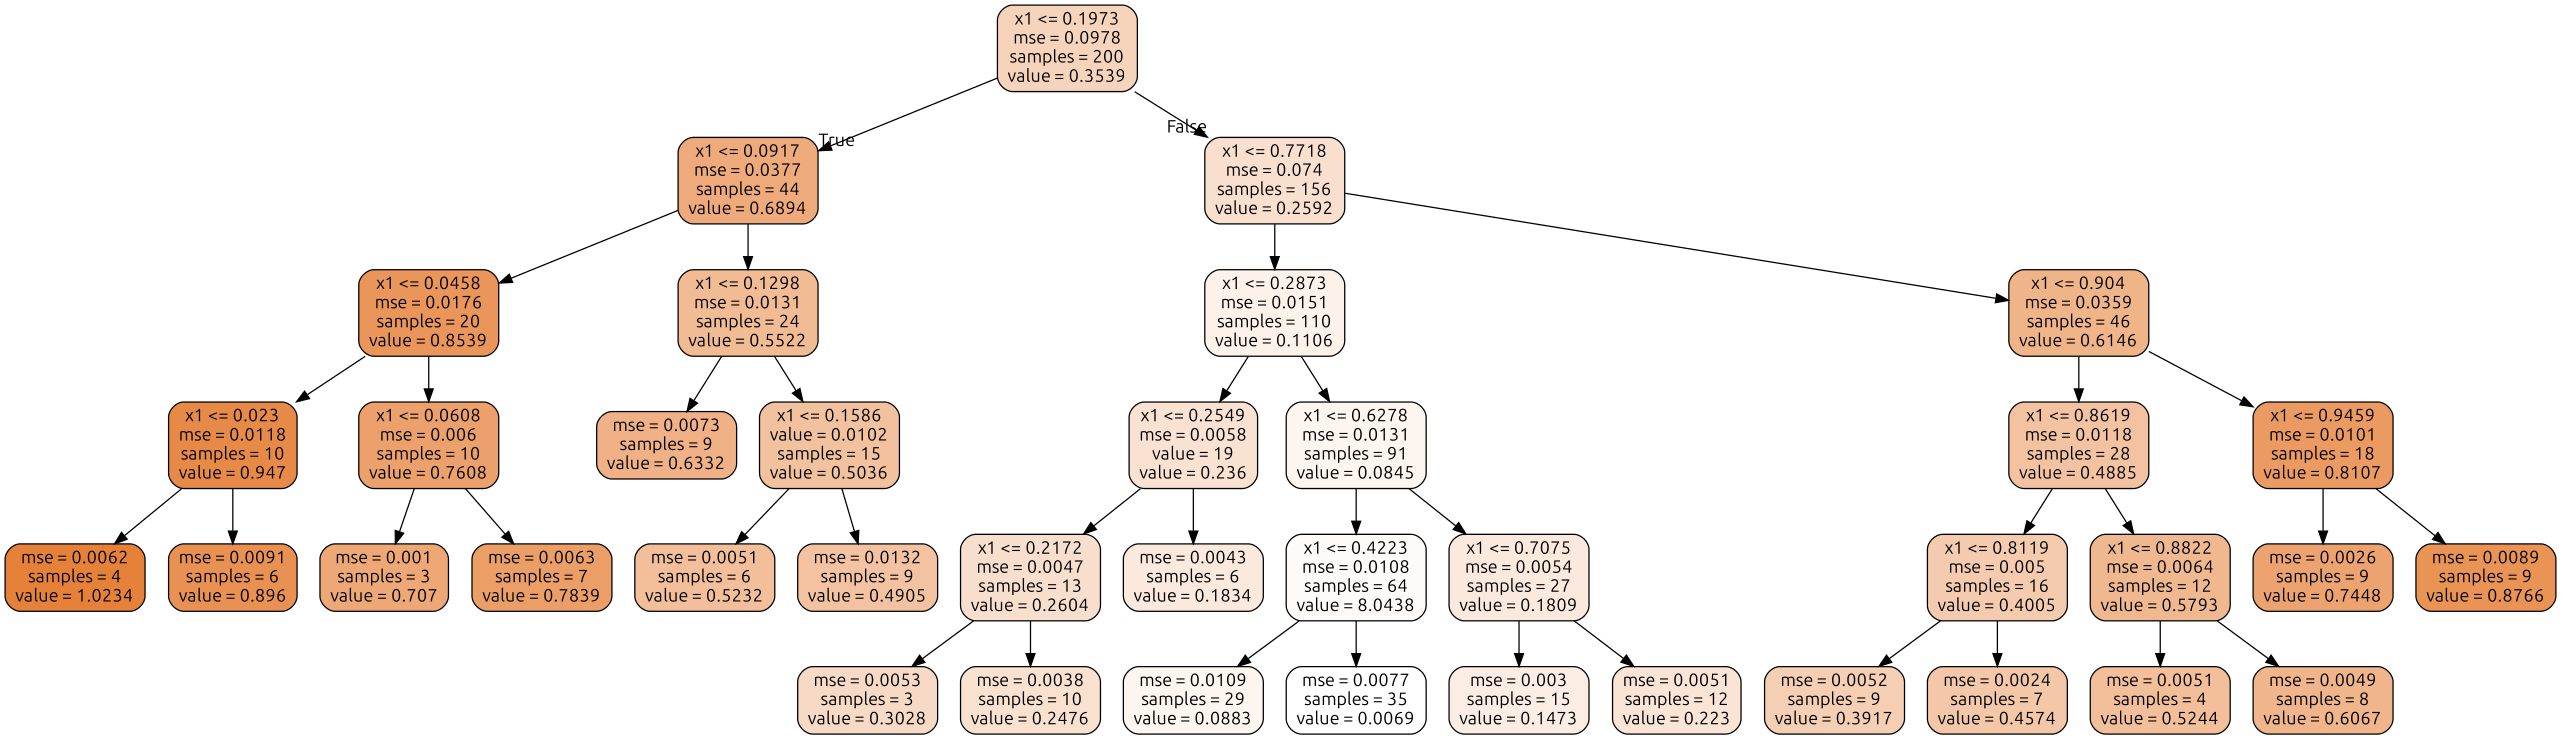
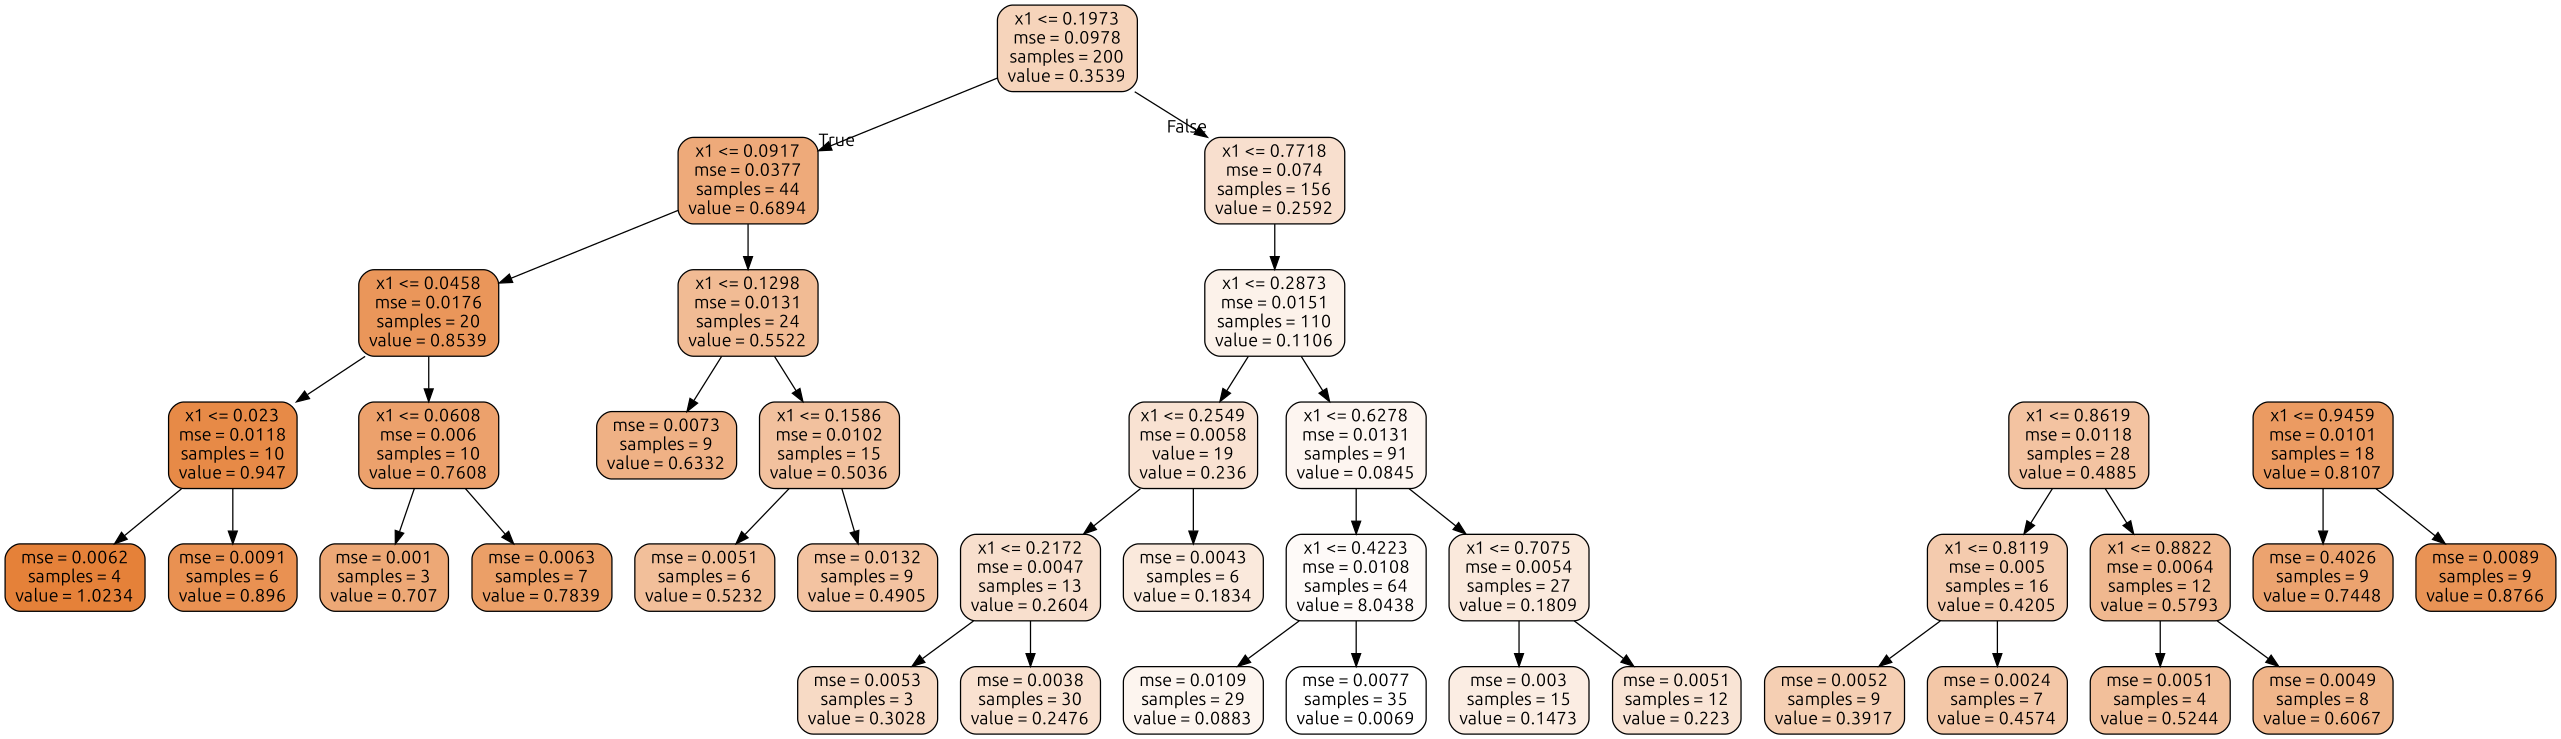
(2079, 313) -> none
(829, 445) -> (829, 445)
(1997, 578) -> (1997, 578)
(2323, 578) -> (2323, 578)
(1030, 700) -> (1030, 700)
